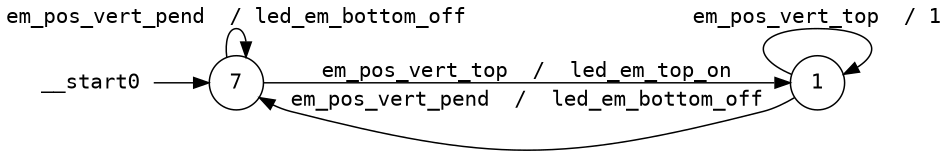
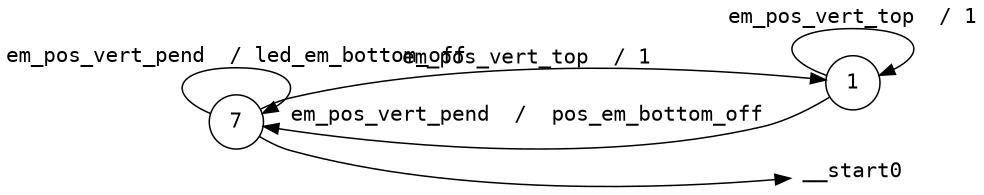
(527, 72) -> (527, 58)
(174, 83) -> (514, 184)
(527, 100) -> (527, 115)
